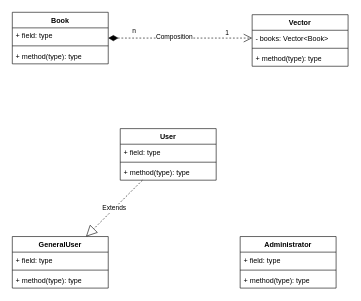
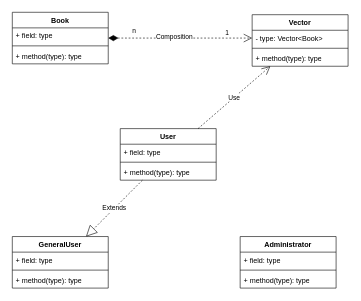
(295, 39) -> (293, 39)
none -> (234, 98)
